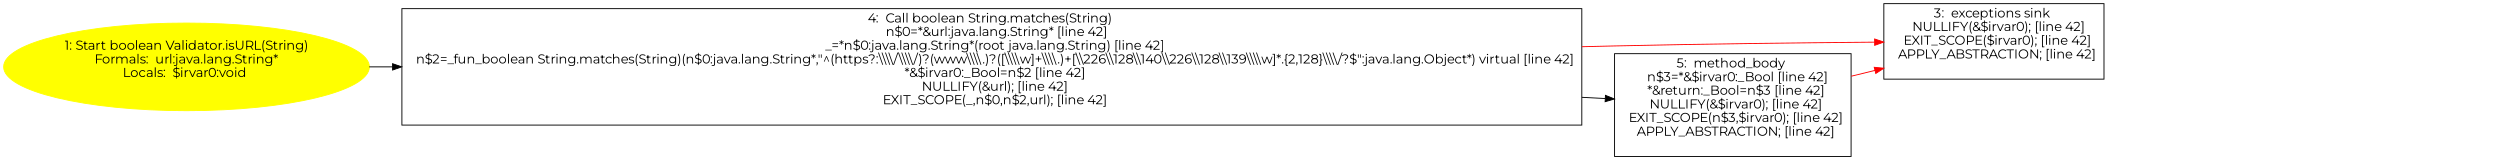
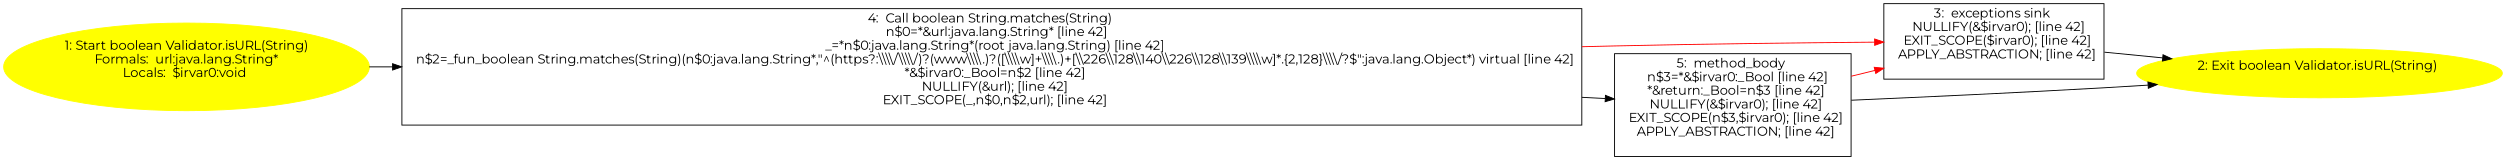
none -> (2320, 73)
